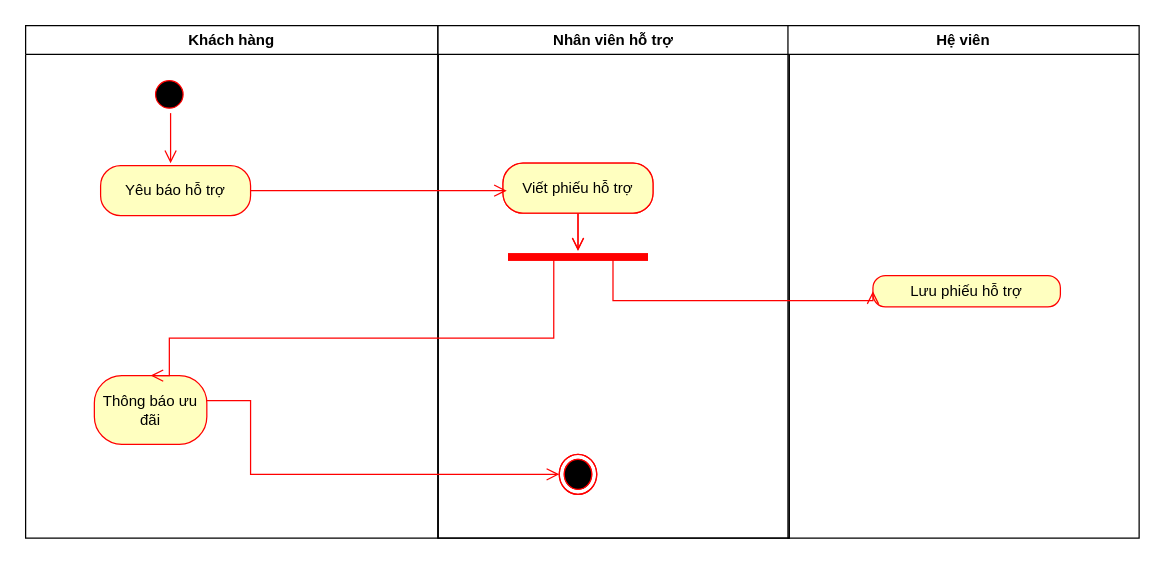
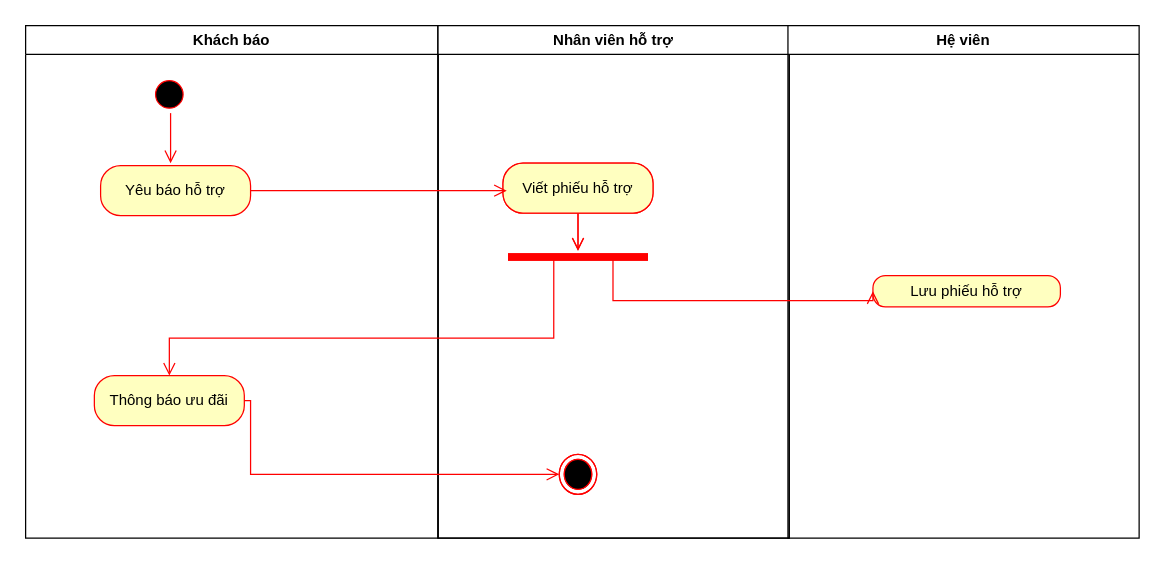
(232, 41) -> (232, 41)
(151, 410) -> (169, 401)
